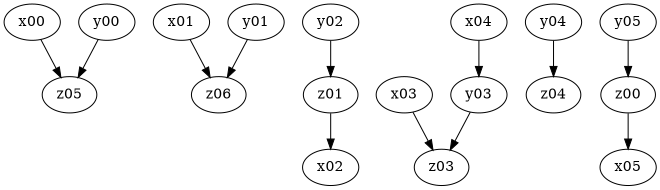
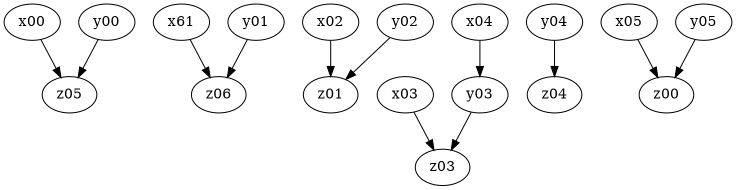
(181, 22) -> (181, 22)
(331, 126) -> (331, 54)
(628, 126) -> (645, 54)
